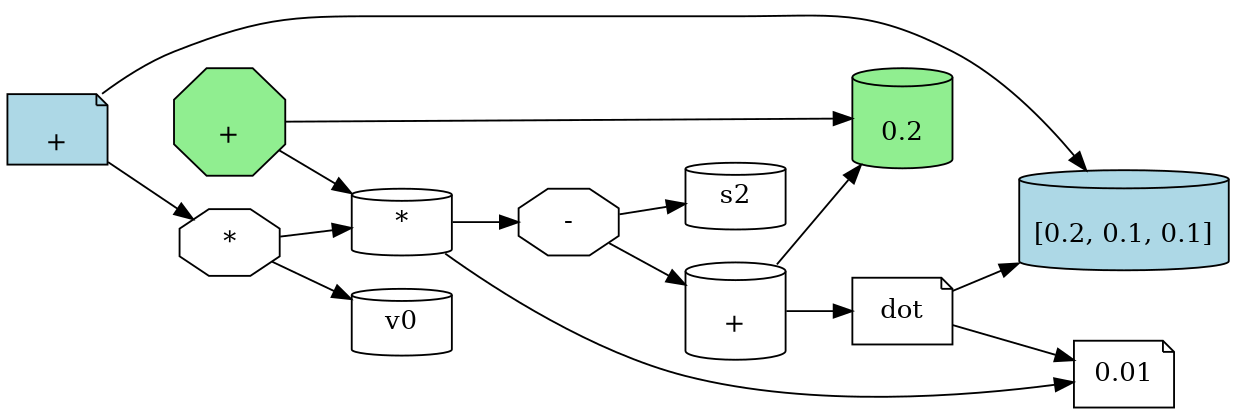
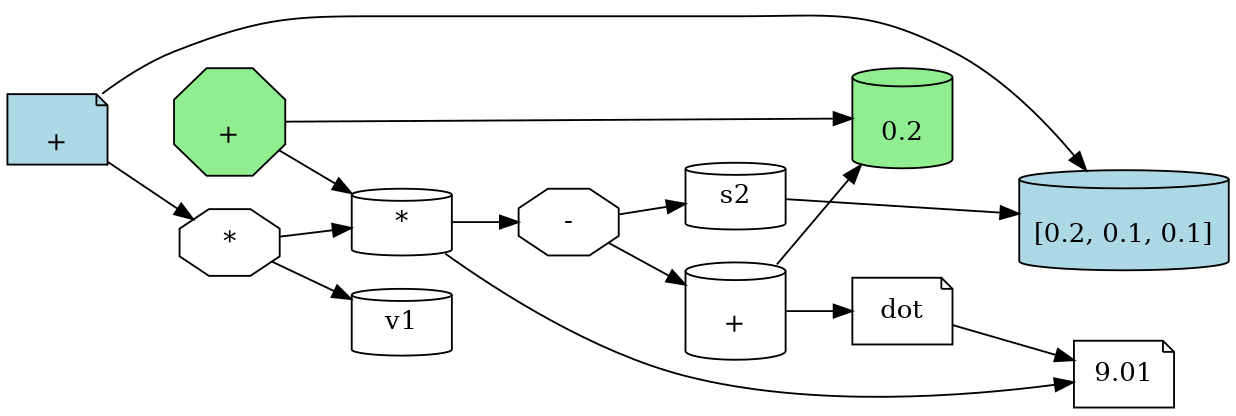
(977, 281) -> (893, 206)
(402, 322) -> (402, 322)
(1124, 374) -> (1124, 374)
